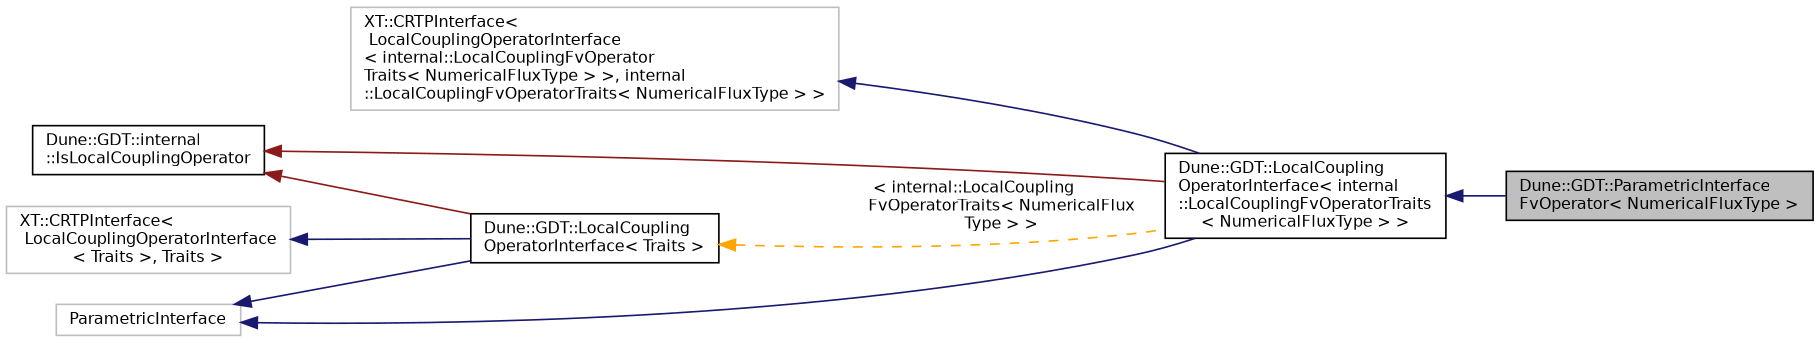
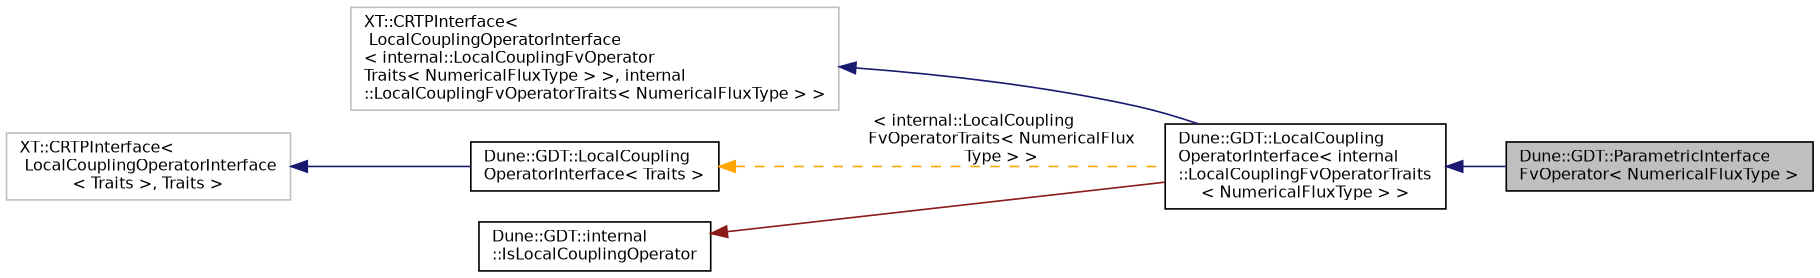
(376, 195) -> none
(149, 320) -> none
